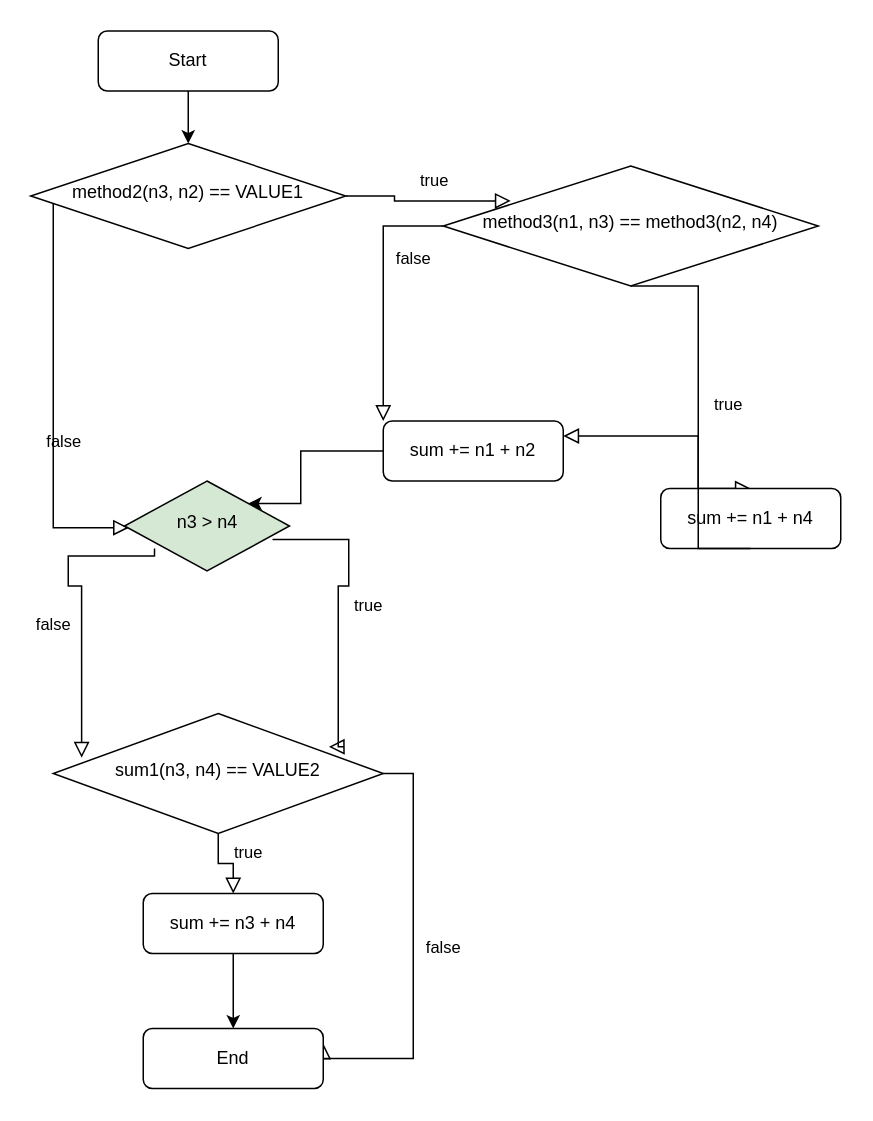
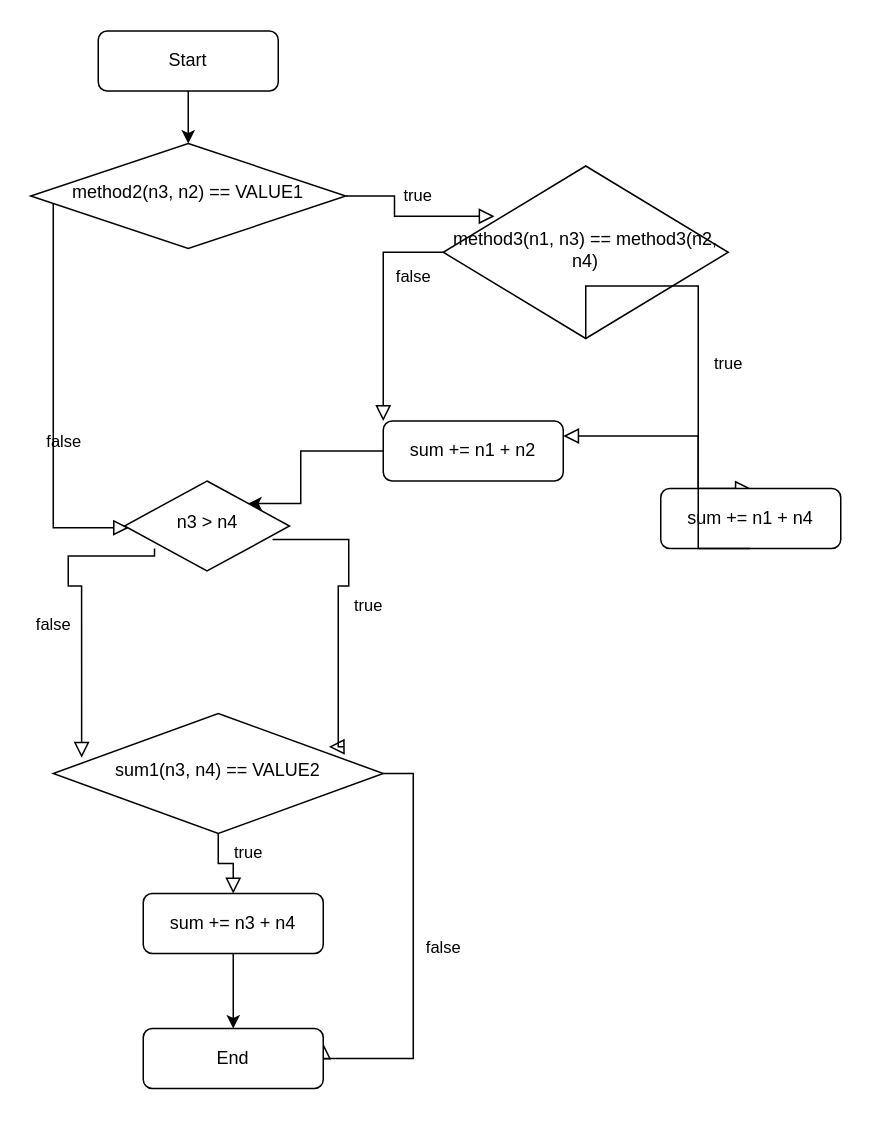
(631, 226) -> (586, 252)
(207, 526) -> (207, 526)
